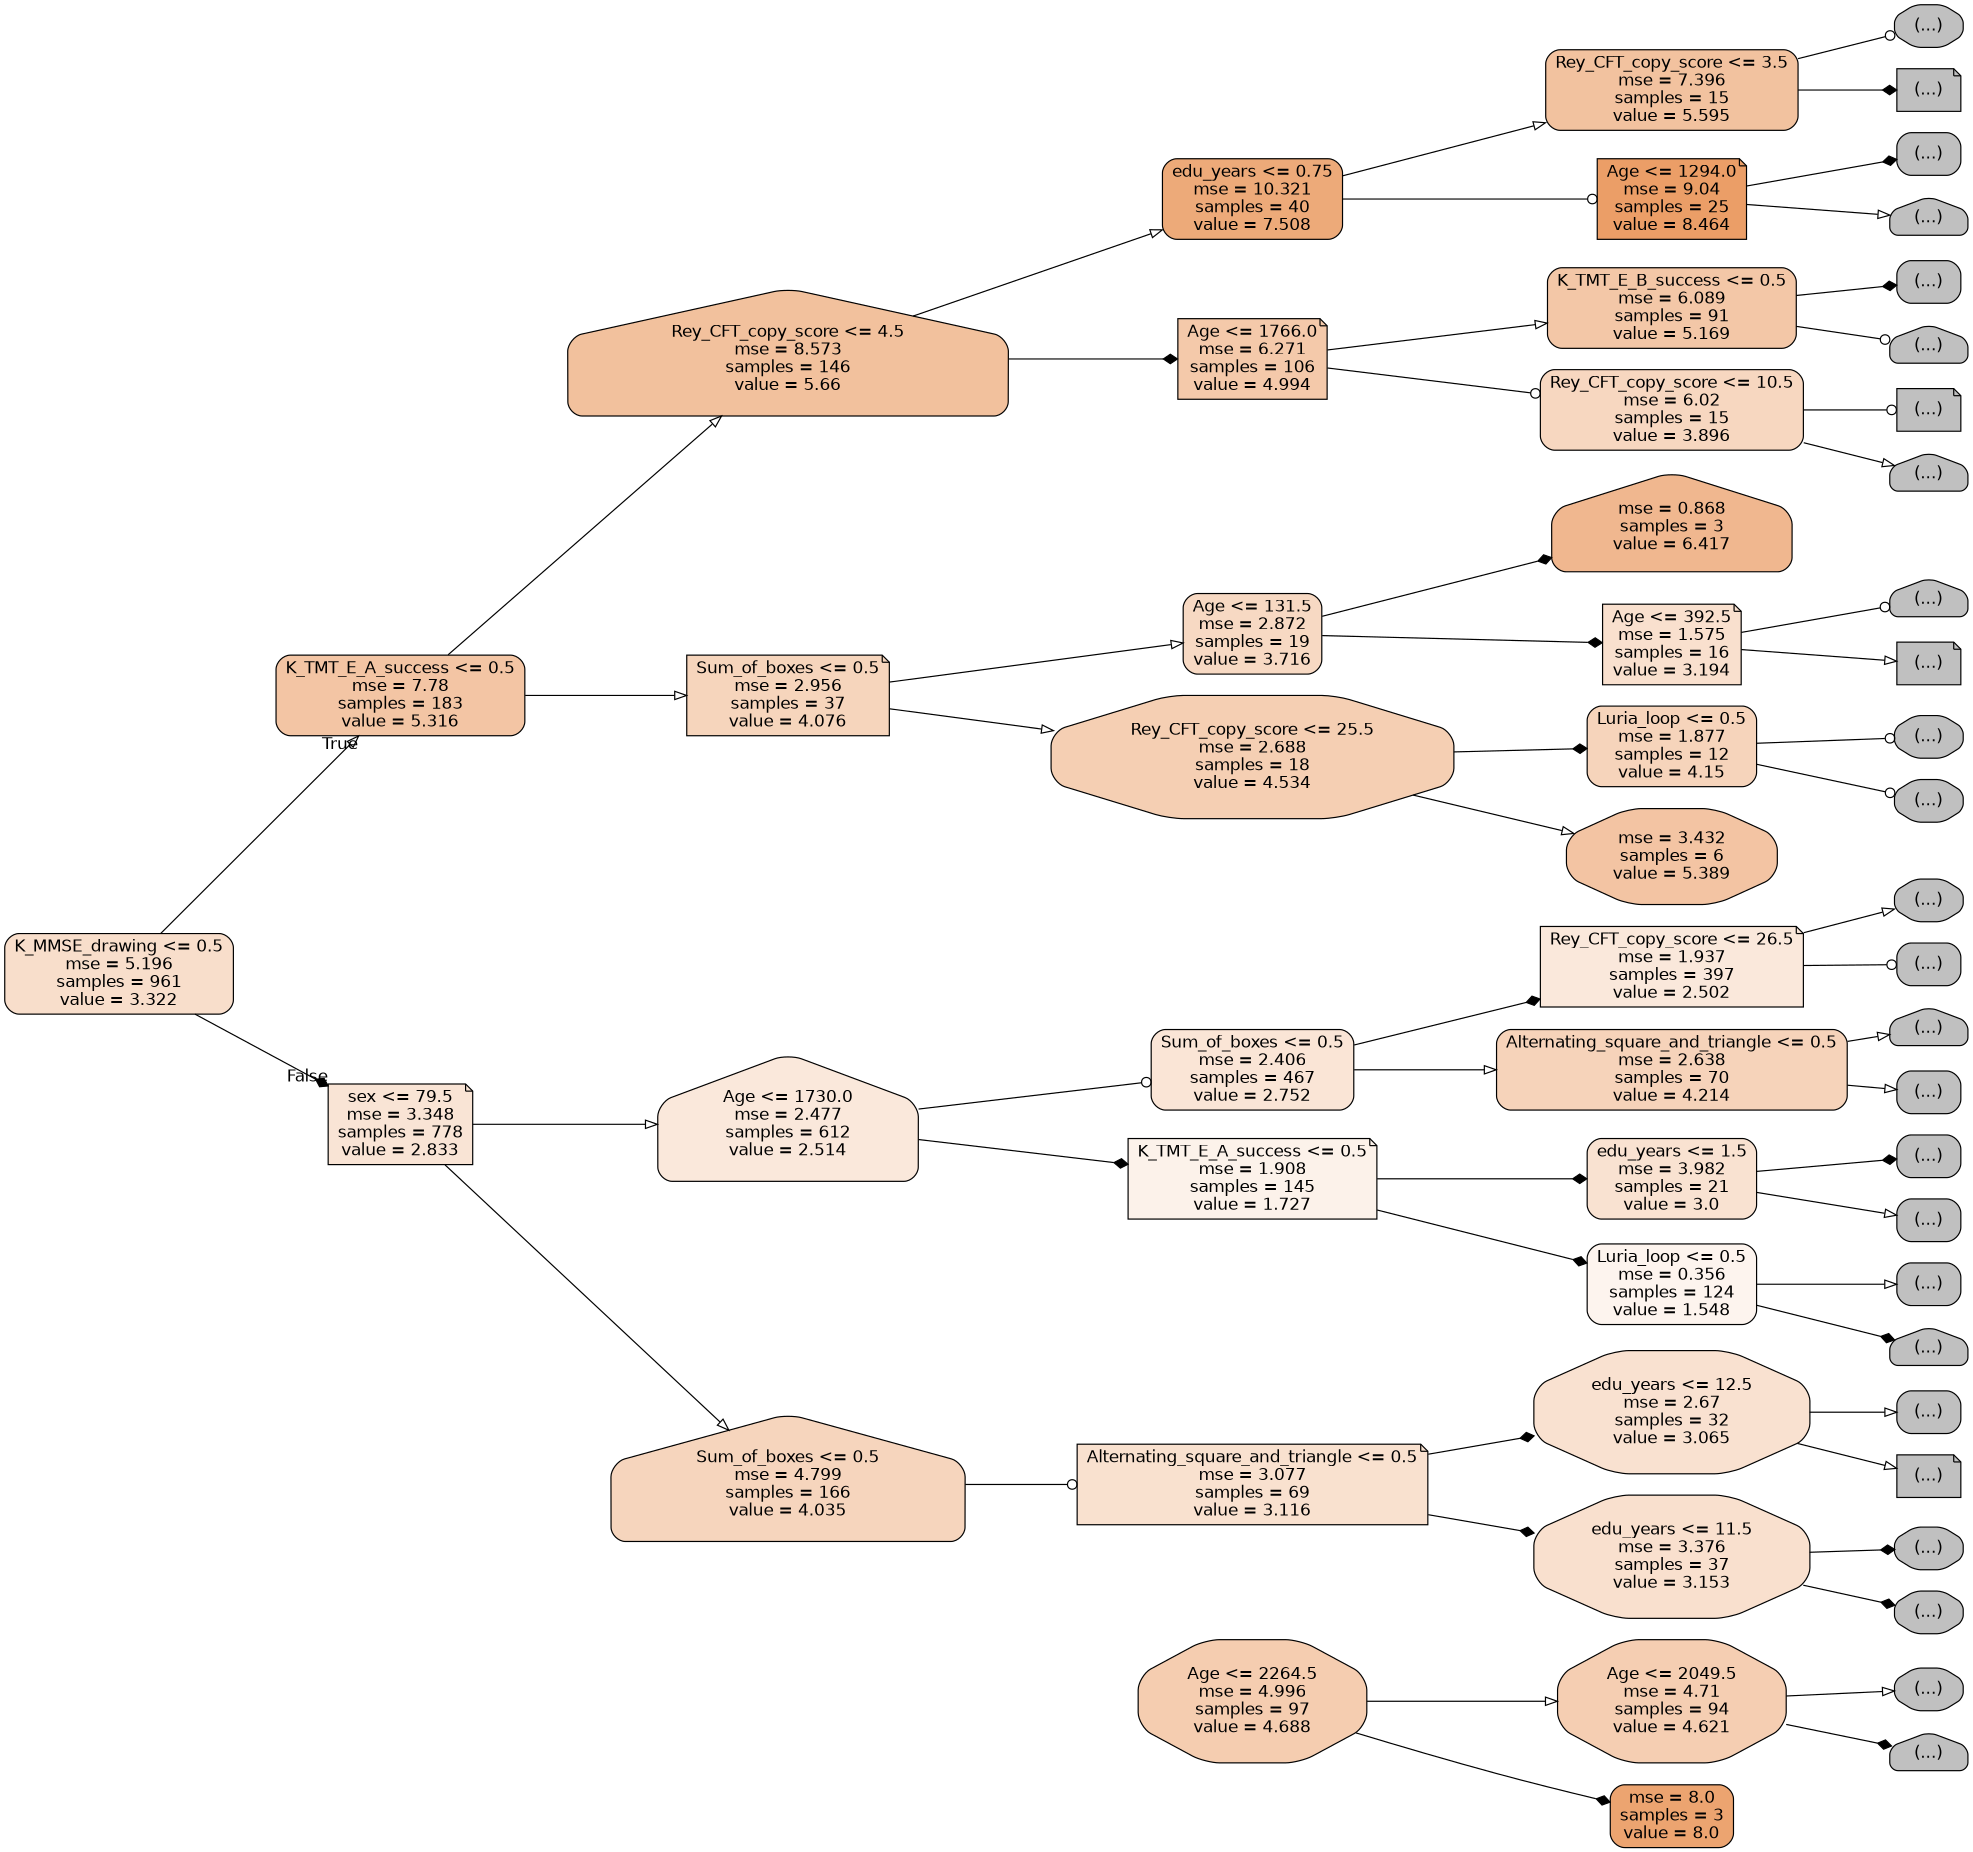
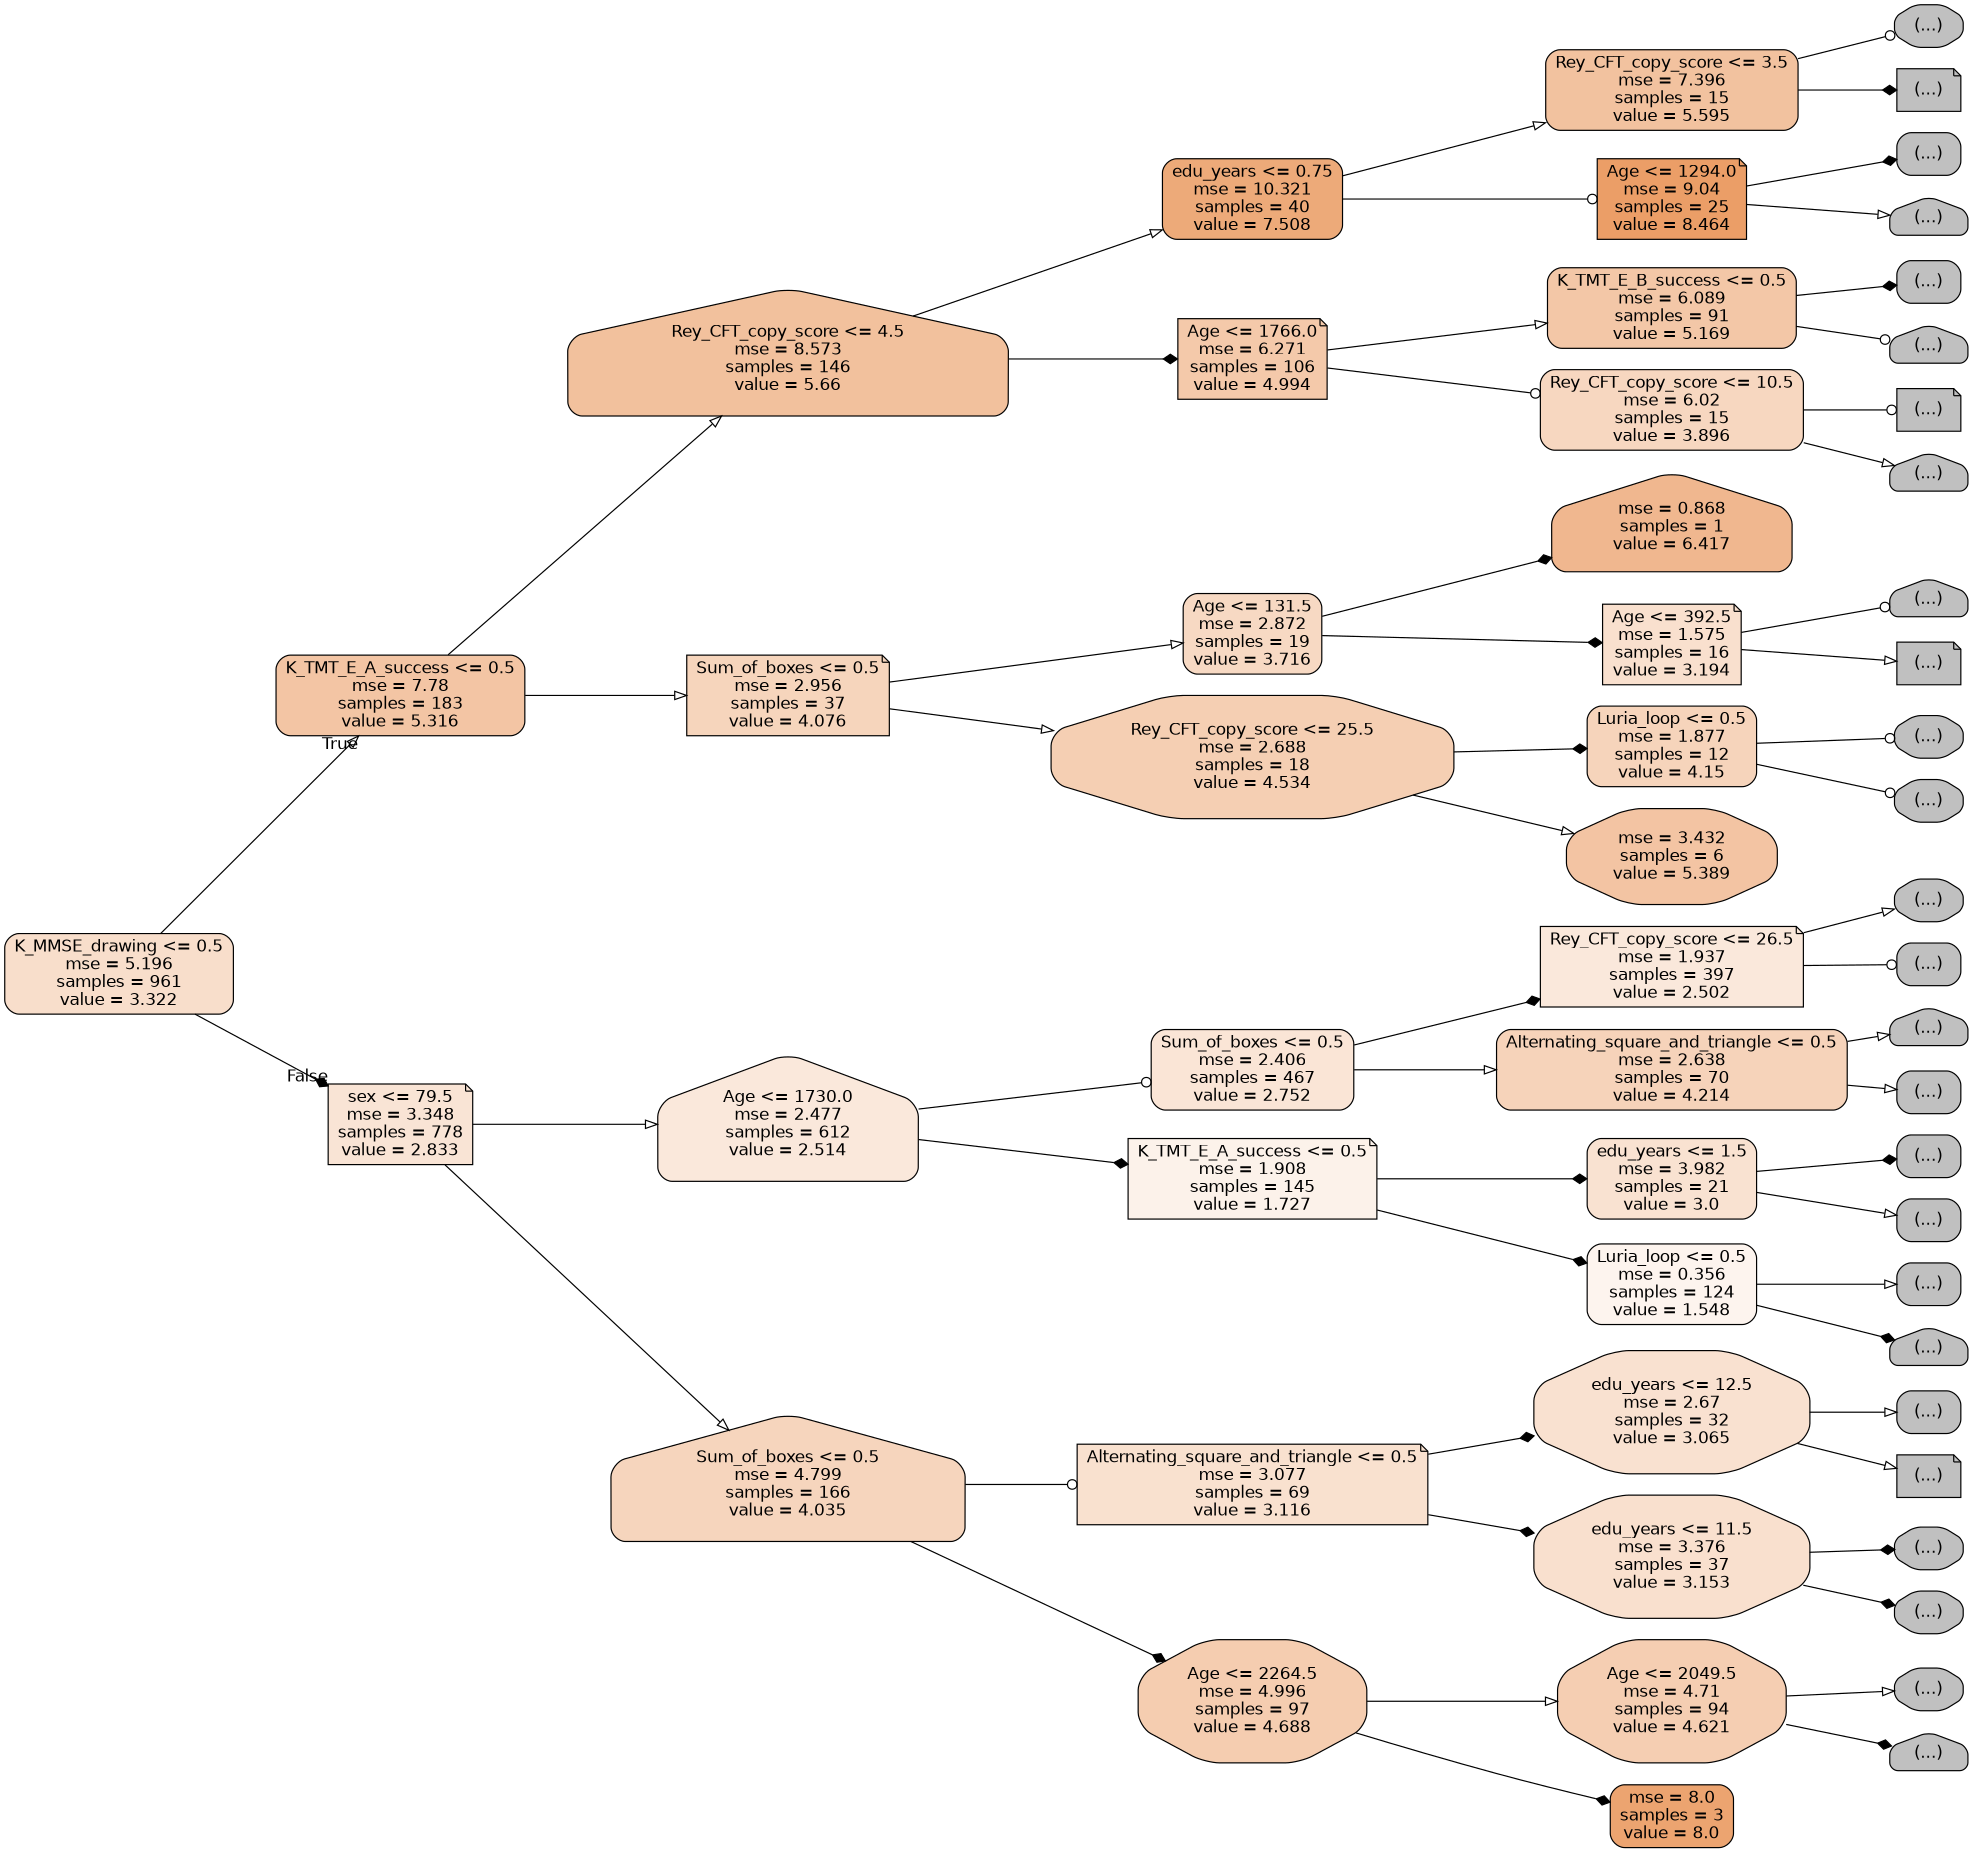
(1672, 527) -> (1672, 527)
none -> (1032, 1598)
